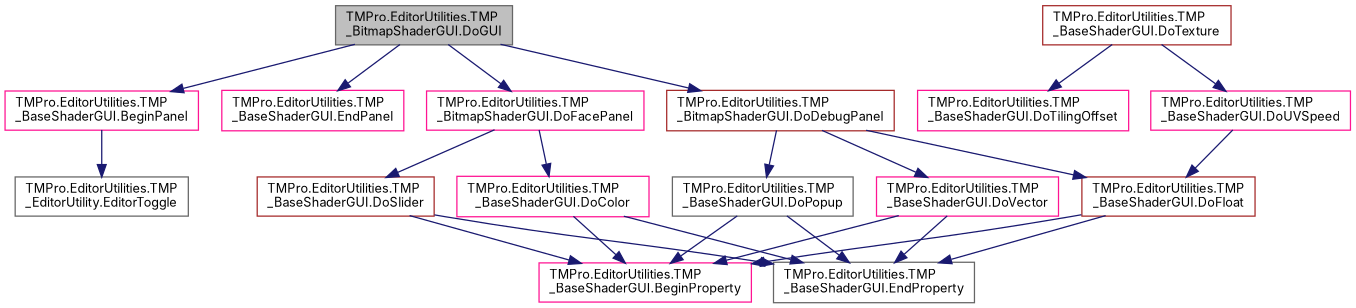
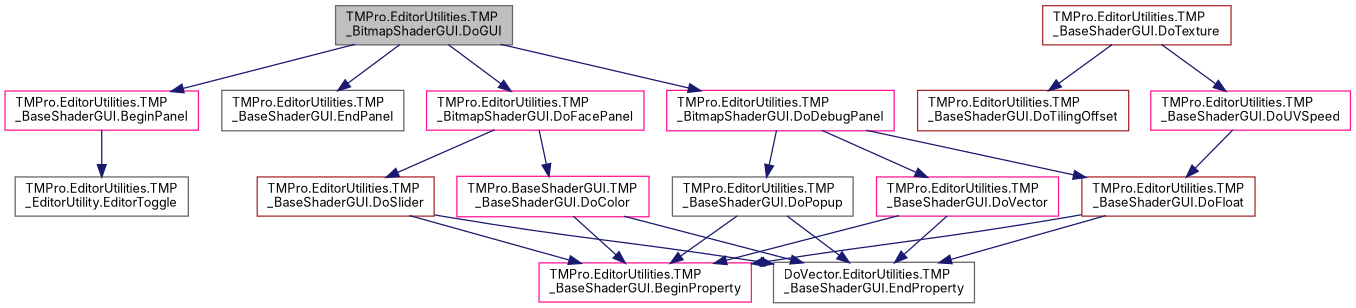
(313, 111) -> (313, 111)
(780, 111) -> (780, 111)
(1023, 111) -> (1023, 111)
(553, 197) -> (553, 197)
(874, 282) -> (874, 282)
